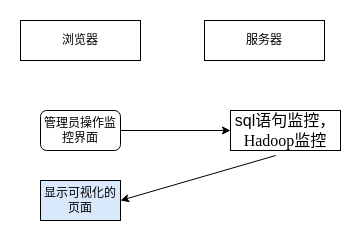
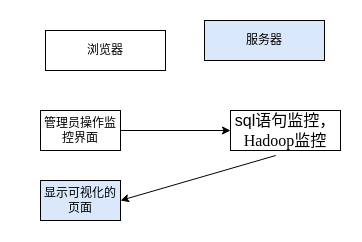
(81, 41) -> (106, 51)
(265, 41) -> (265, 41)
(81, 131) -> (81, 131)
